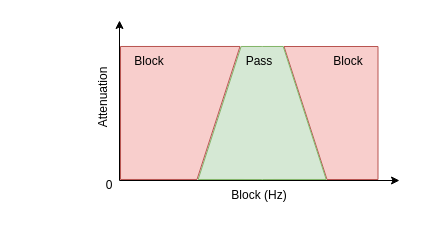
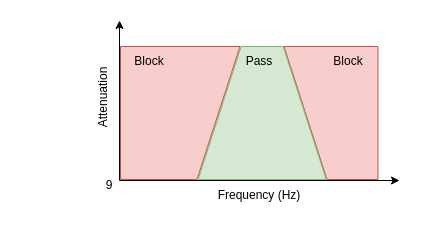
(110, 186) -> (110, 186)
(260, 196) -> (260, 196)
